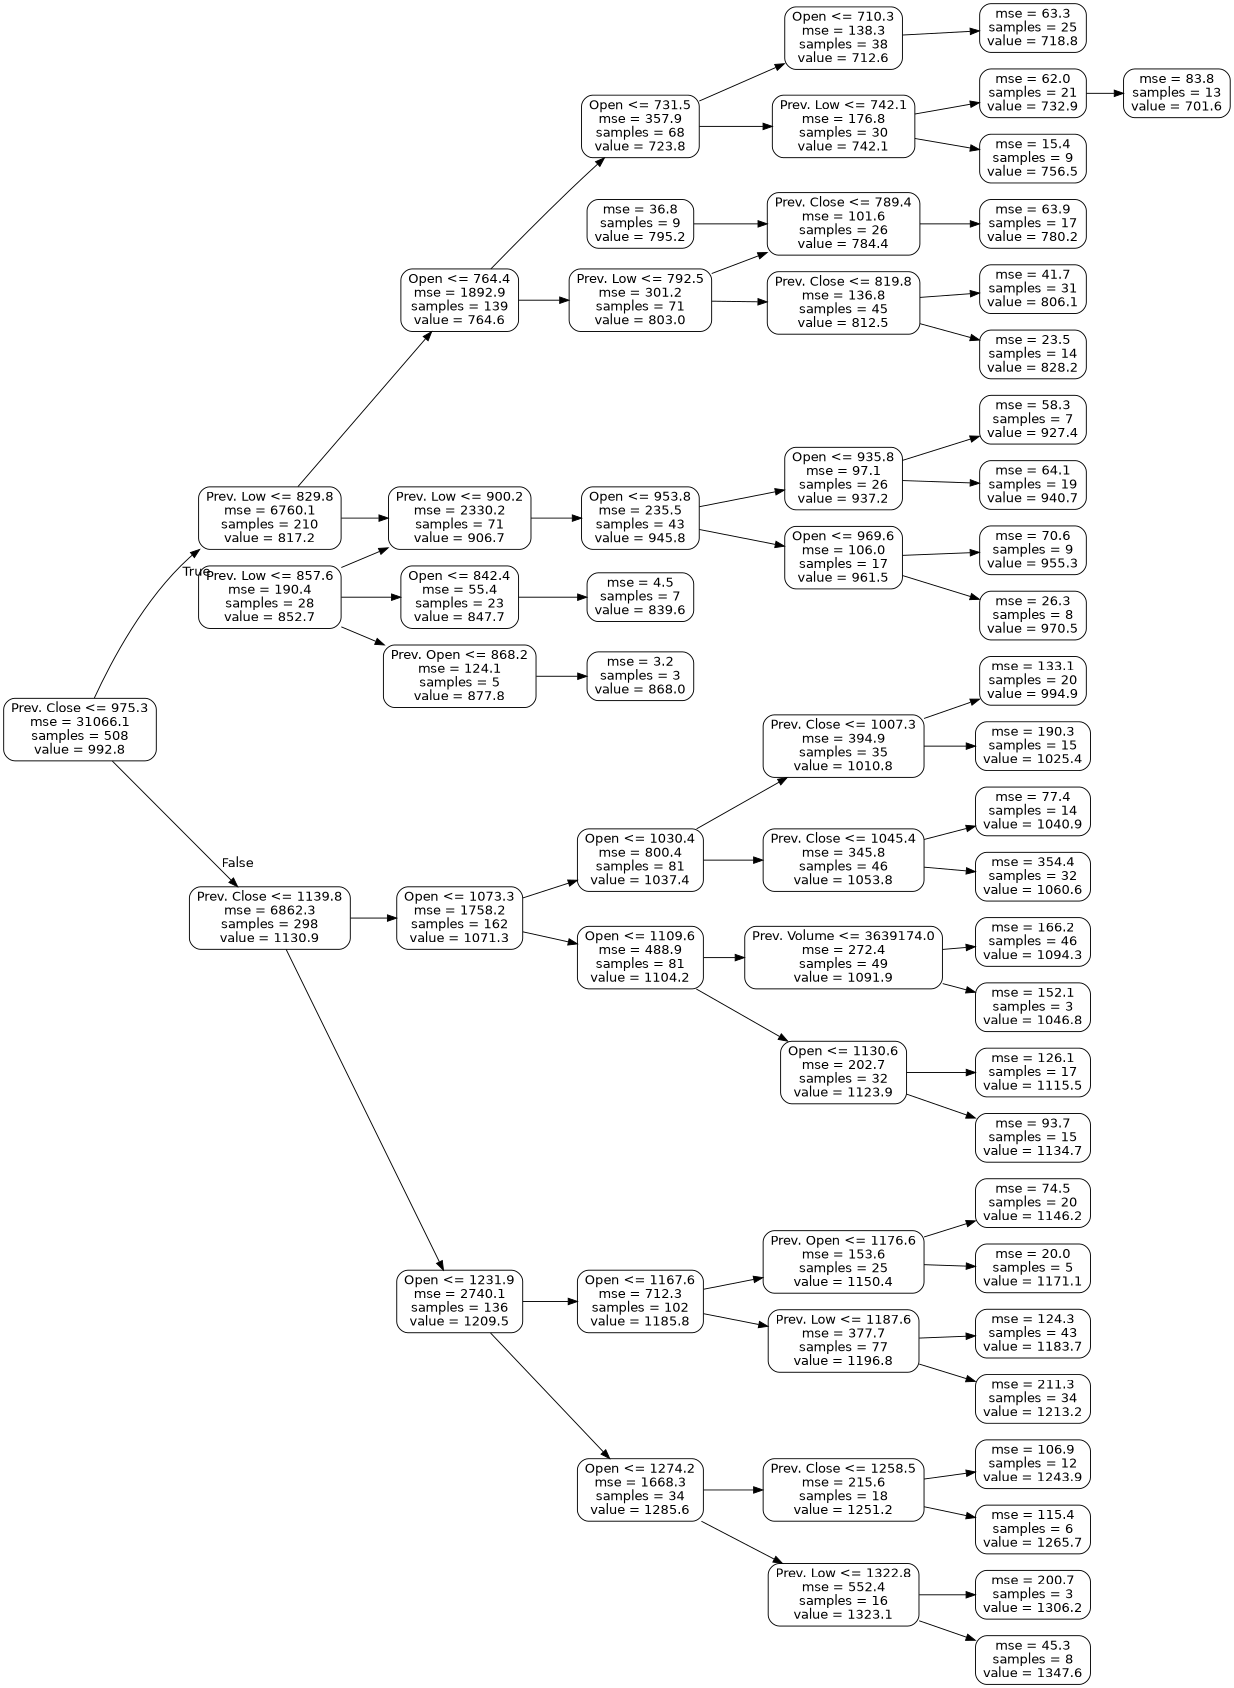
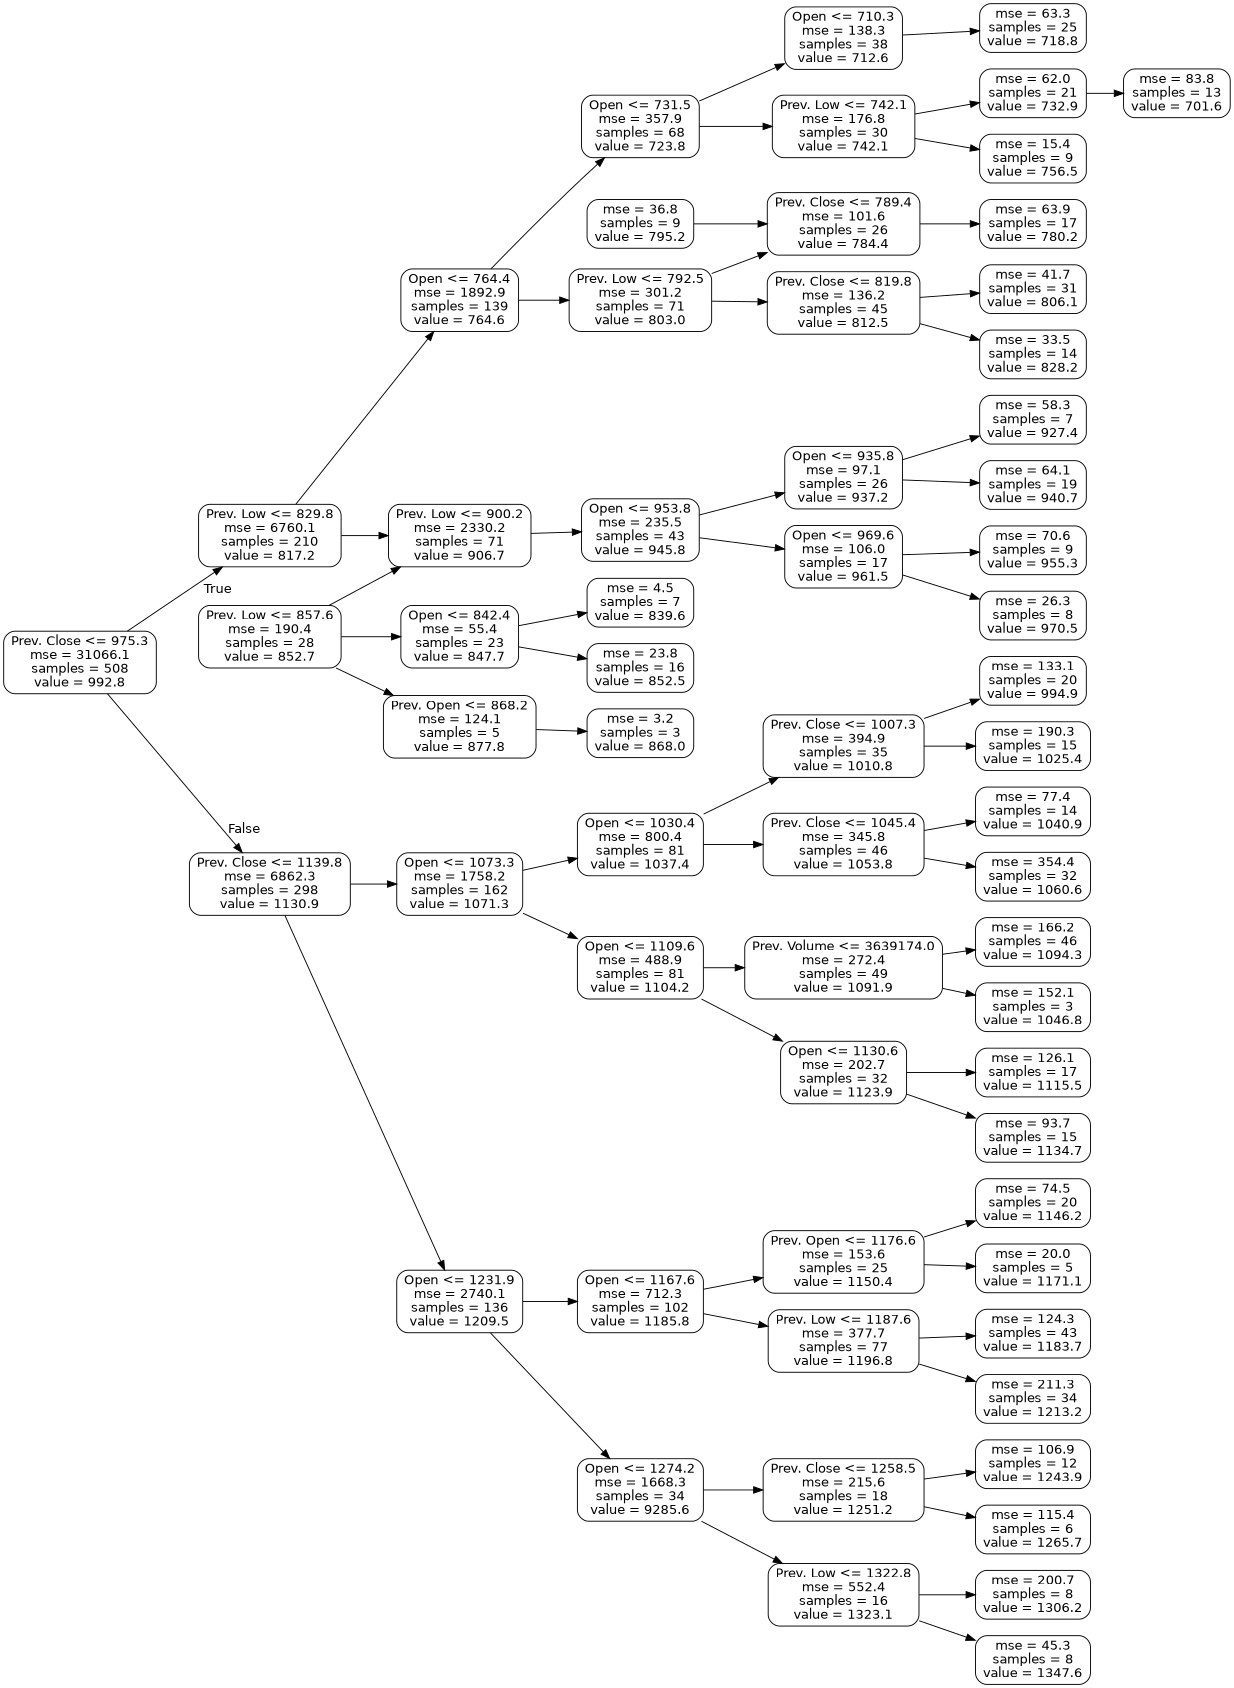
(844, 303) -> (844, 303)
(1033, 354) -> (1033, 354)
none -> (640, 668)
(640, 1490) -> (640, 1490)
(1033, 1595) -> (1033, 1595)
